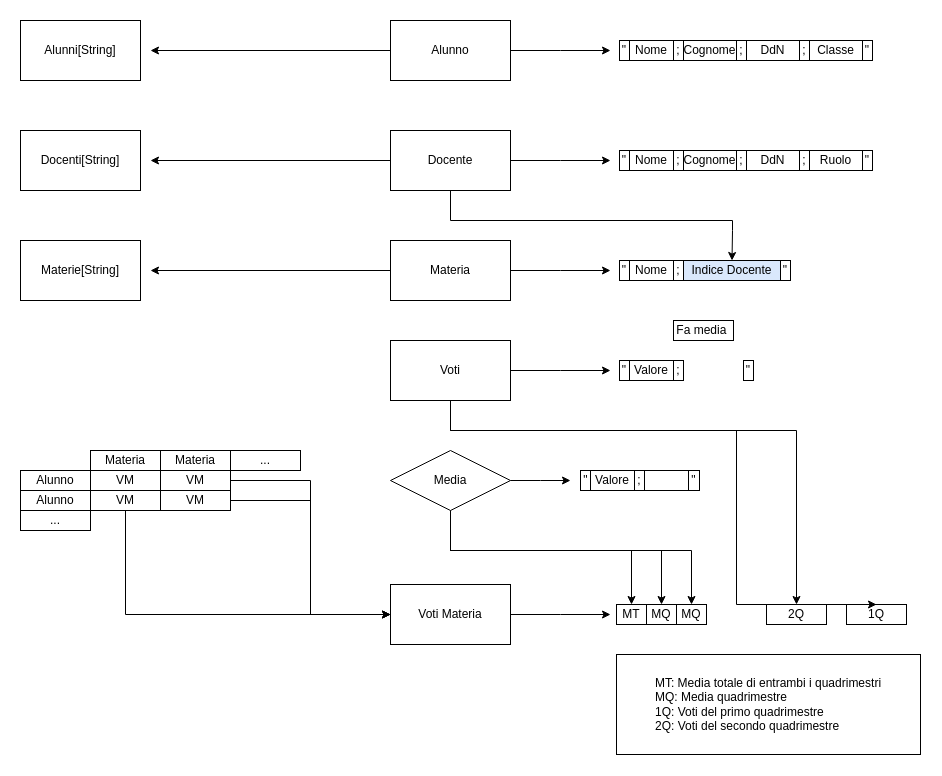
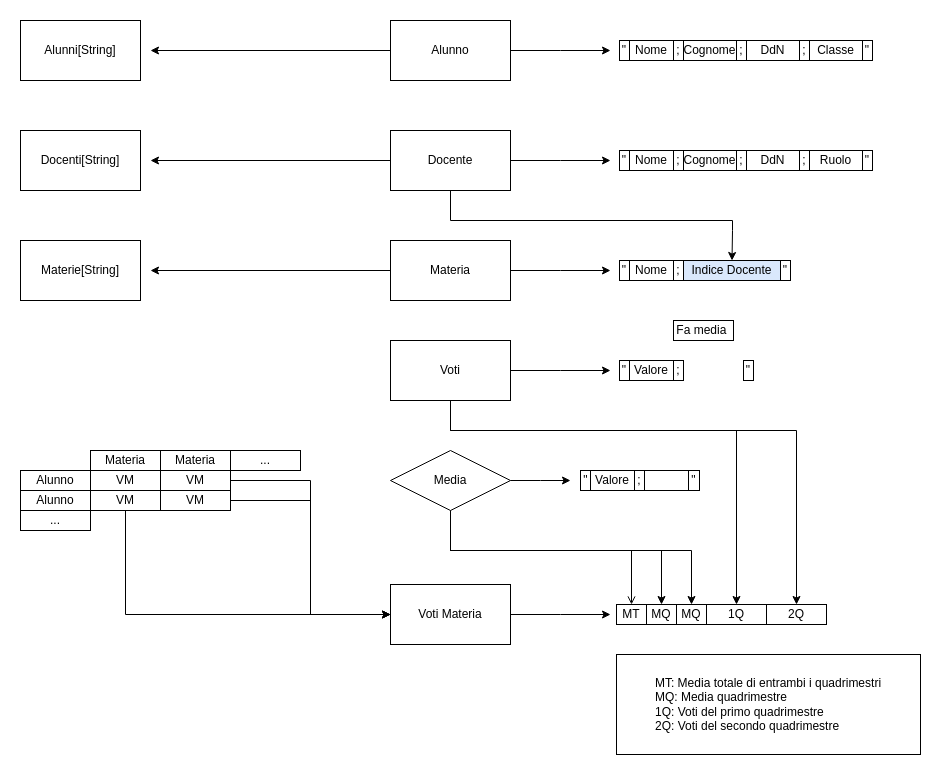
(632, 596) -> (632, 597)
(877, 615) -> (737, 615)
